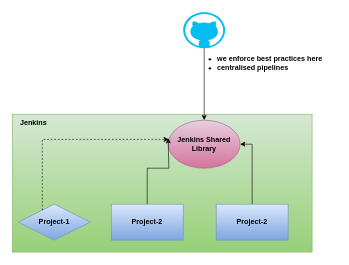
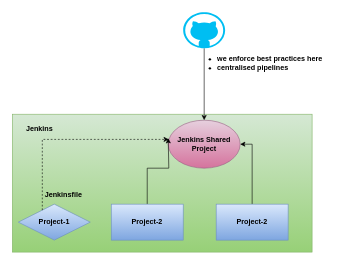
(33, 123) -> (39, 129)
(204, 144) -> (204, 144)
none -> (63, 195)
